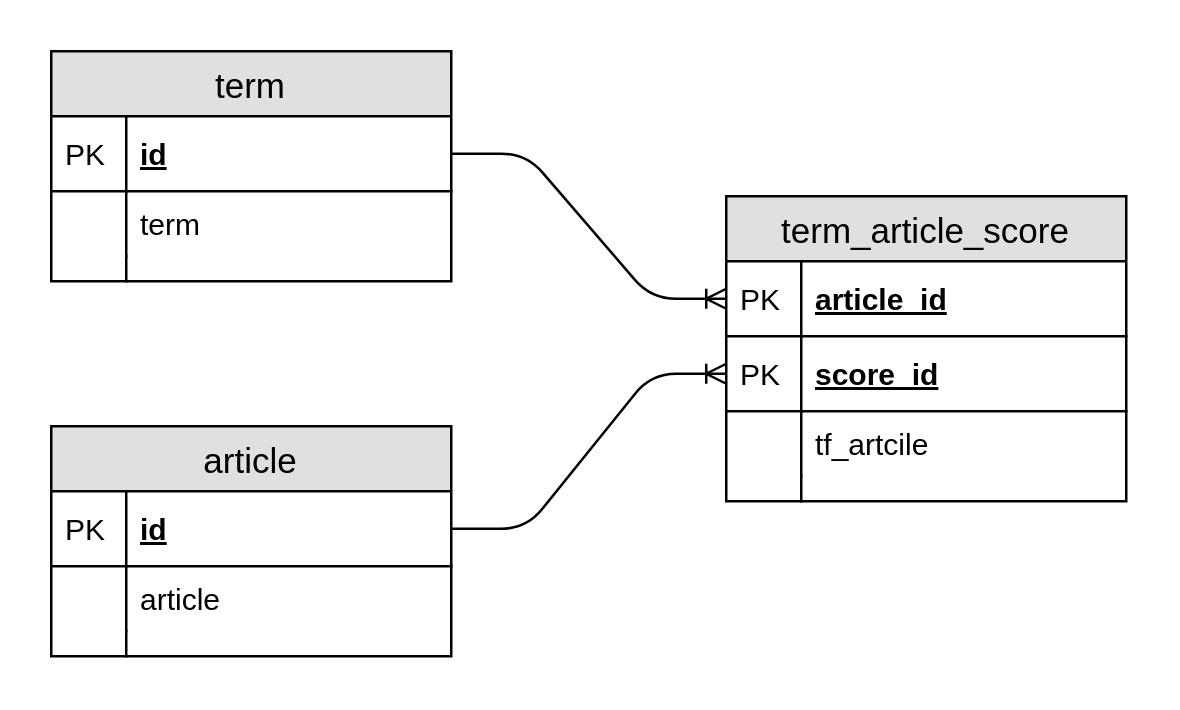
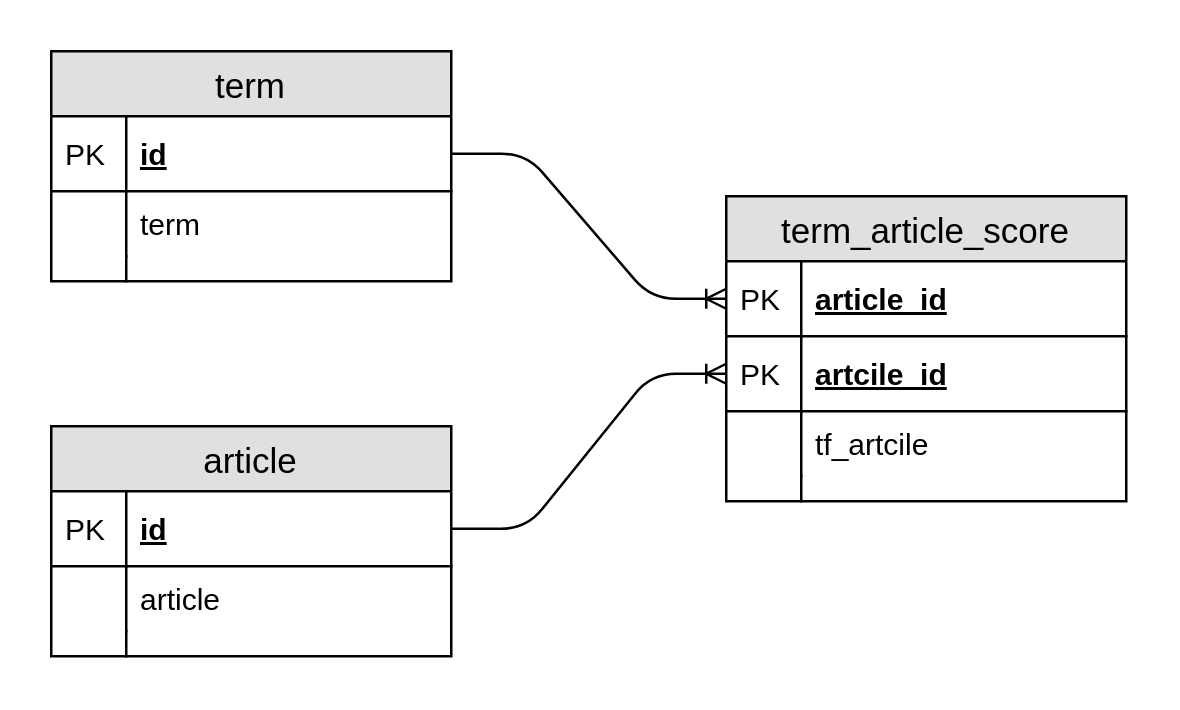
(878, 375) -> (887, 375)
